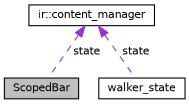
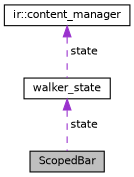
(63, 56) -> (67, 131)
